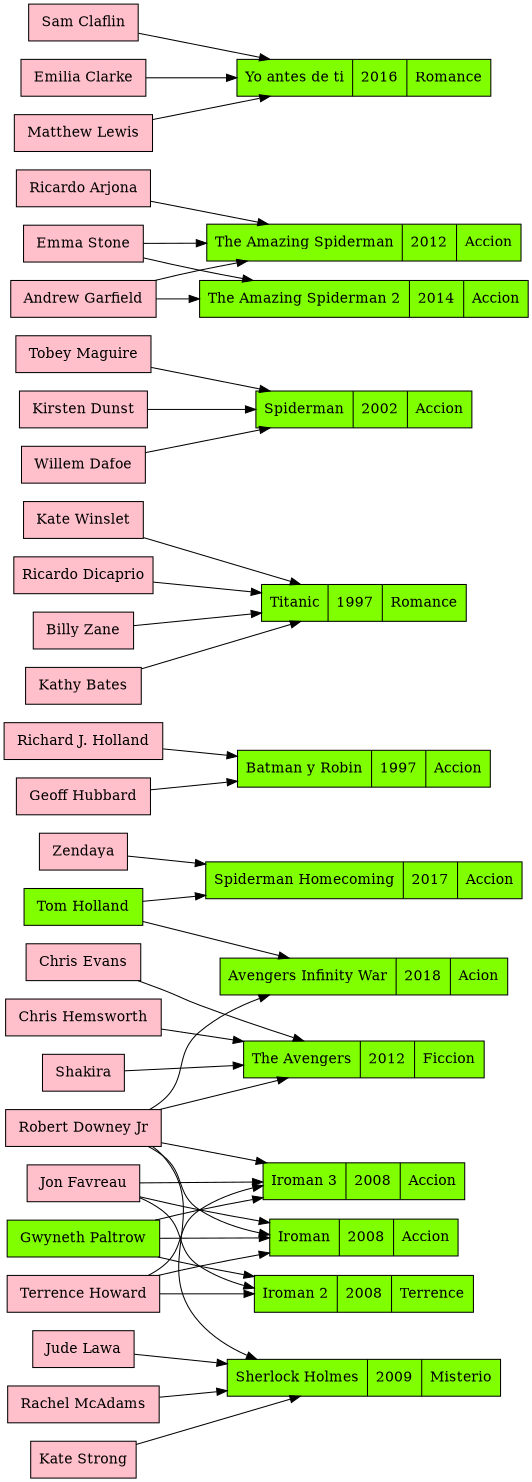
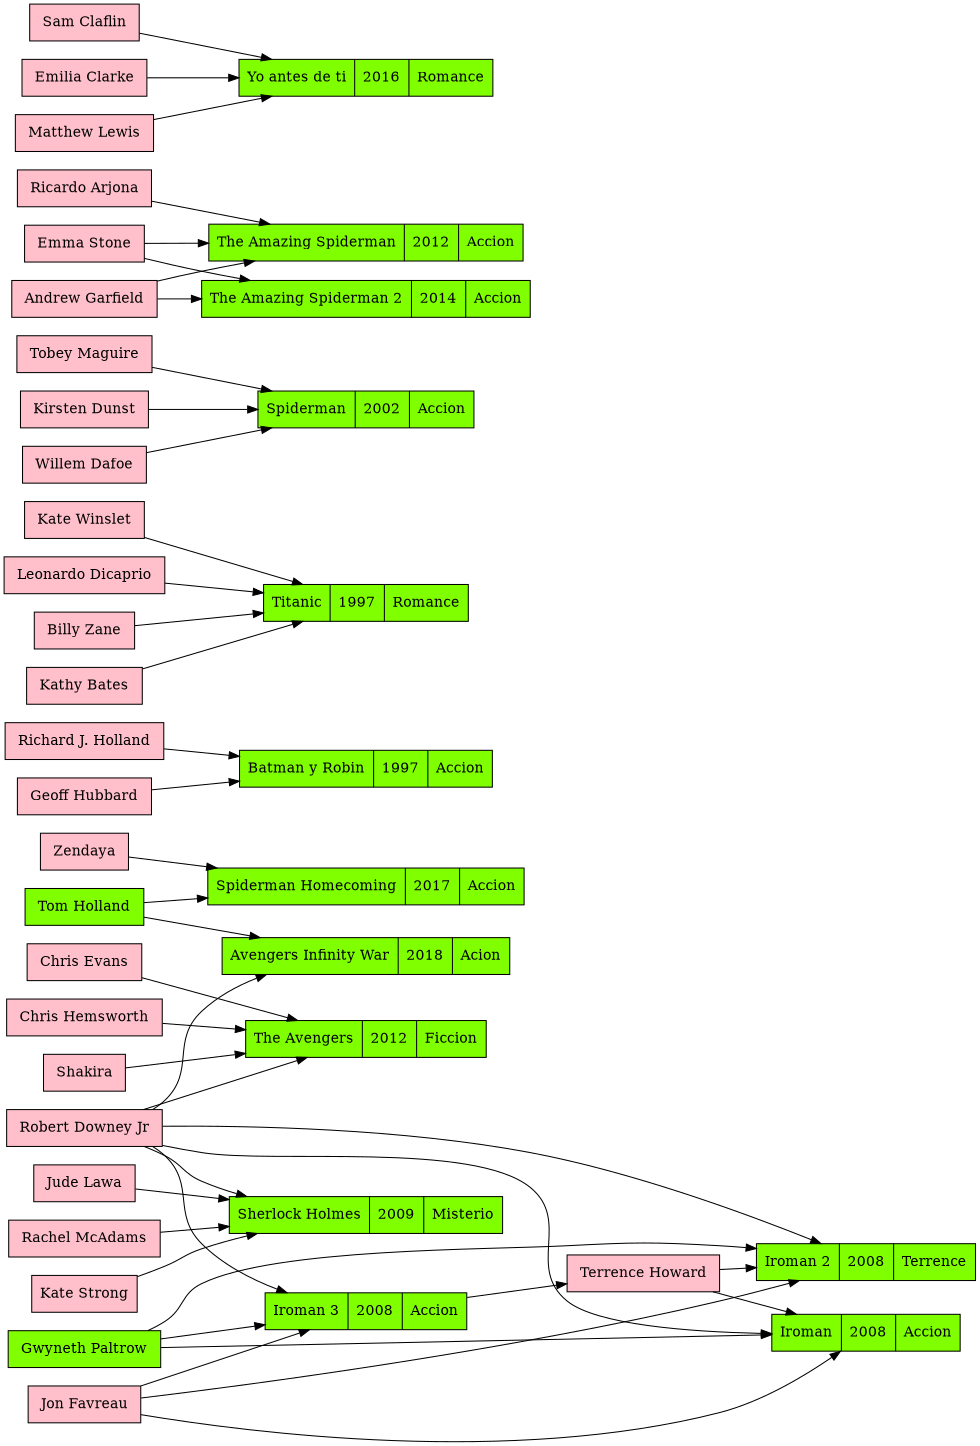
(83, 575) -> (84, 575)
none -> (494, 1147)
(189, 1219) -> (512, 1291)
